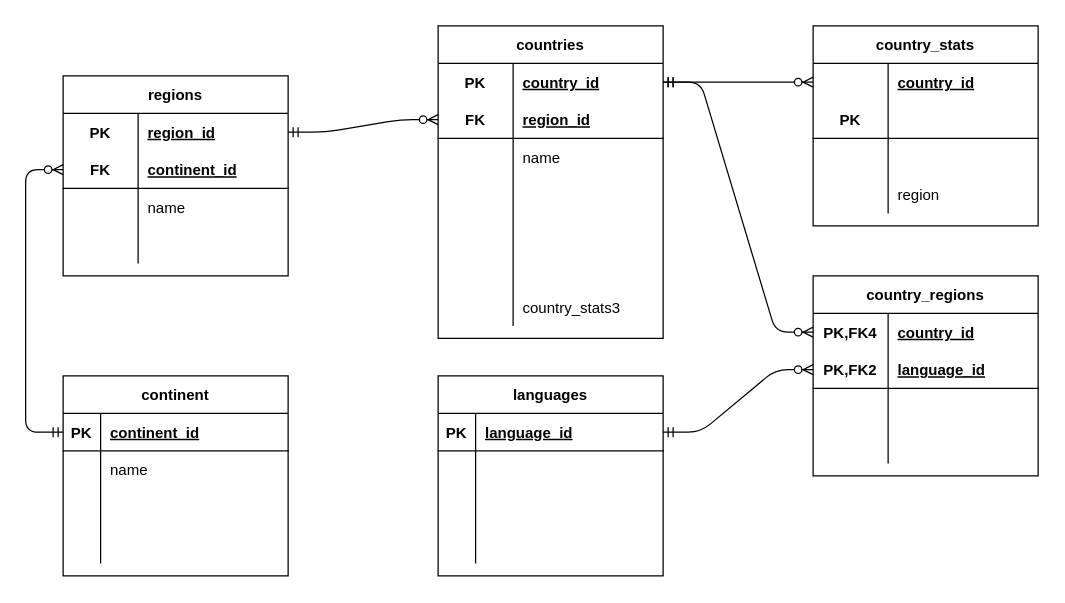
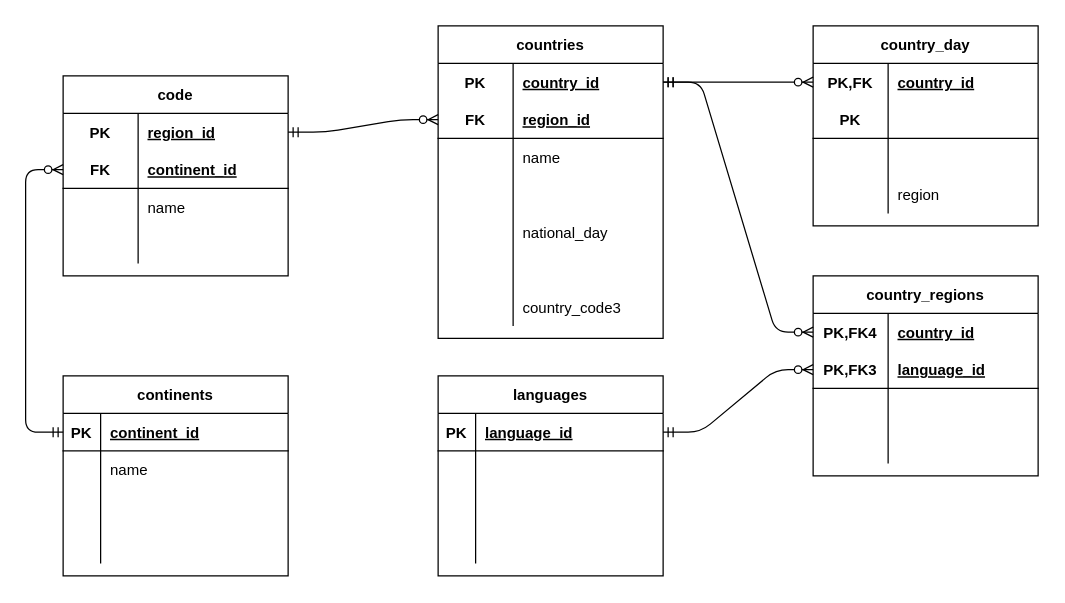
(925, 45) -> (925, 45)
none -> (851, 82)
(175, 95) -> (175, 95)
none -> (588, 232)
(581, 308) -> (577, 308)
(850, 370) -> (850, 370)
(175, 395) -> (175, 395)
